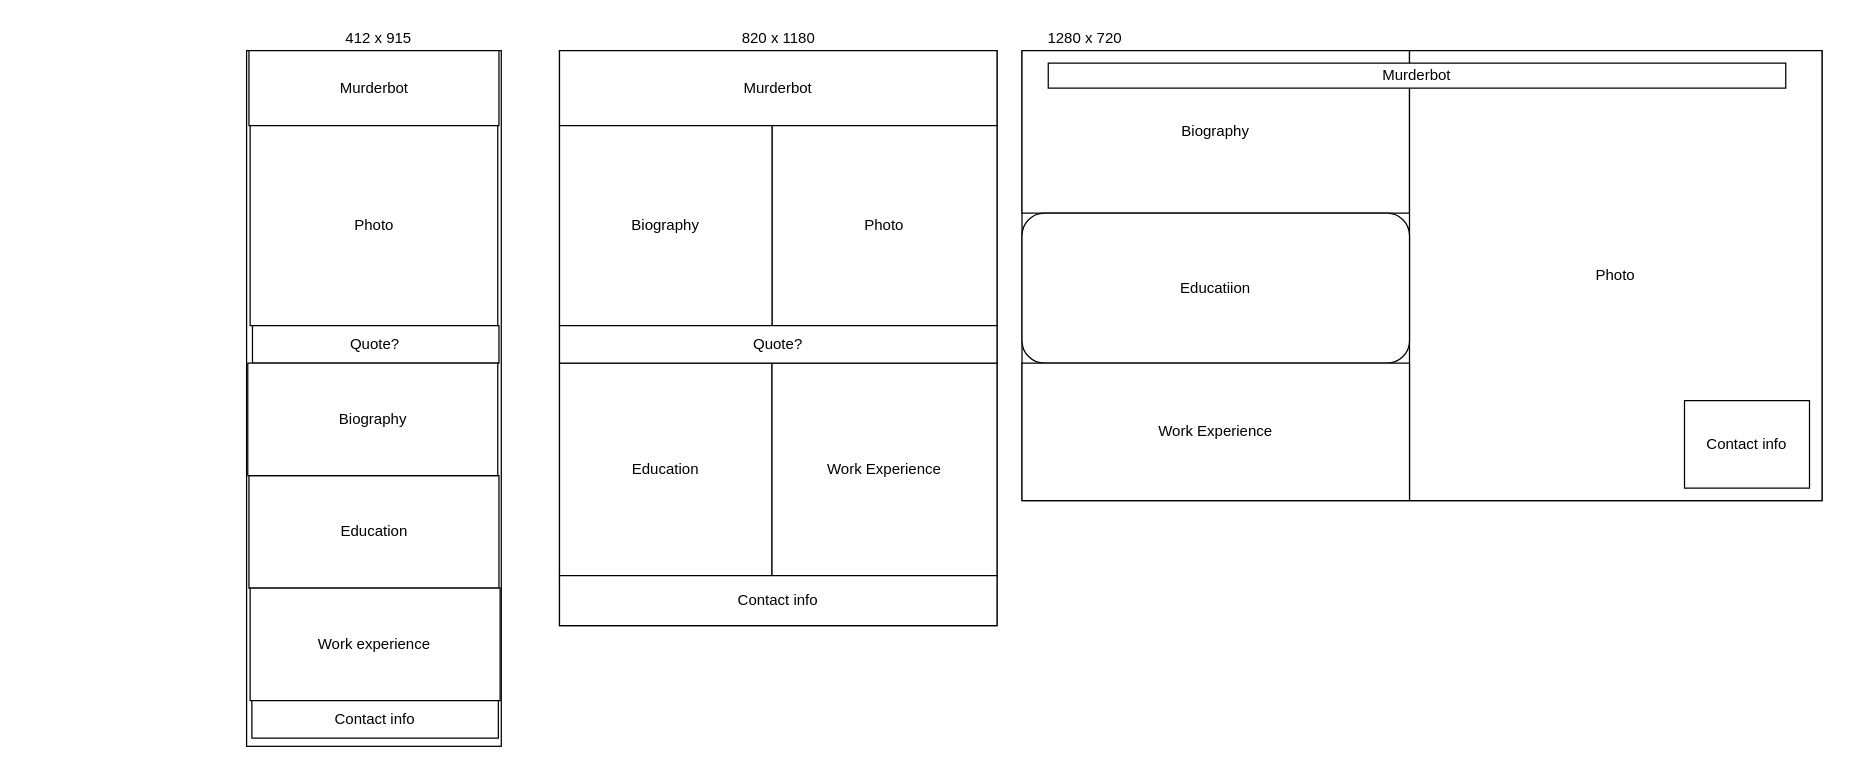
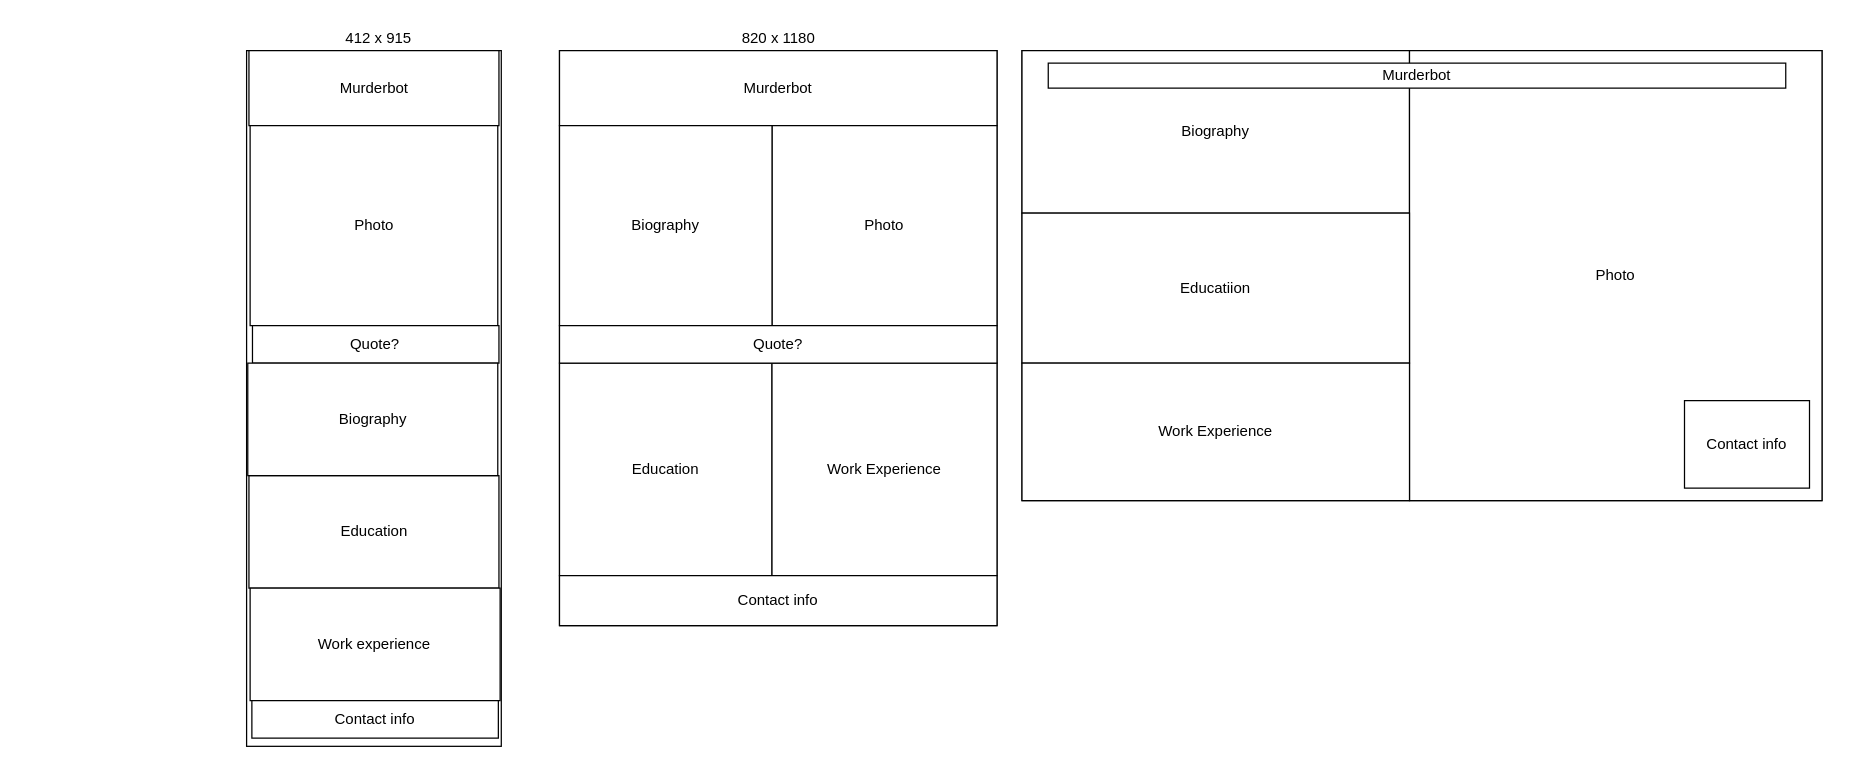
(1084, 38) -> none
(1216, 288) -> (1216, 288)
